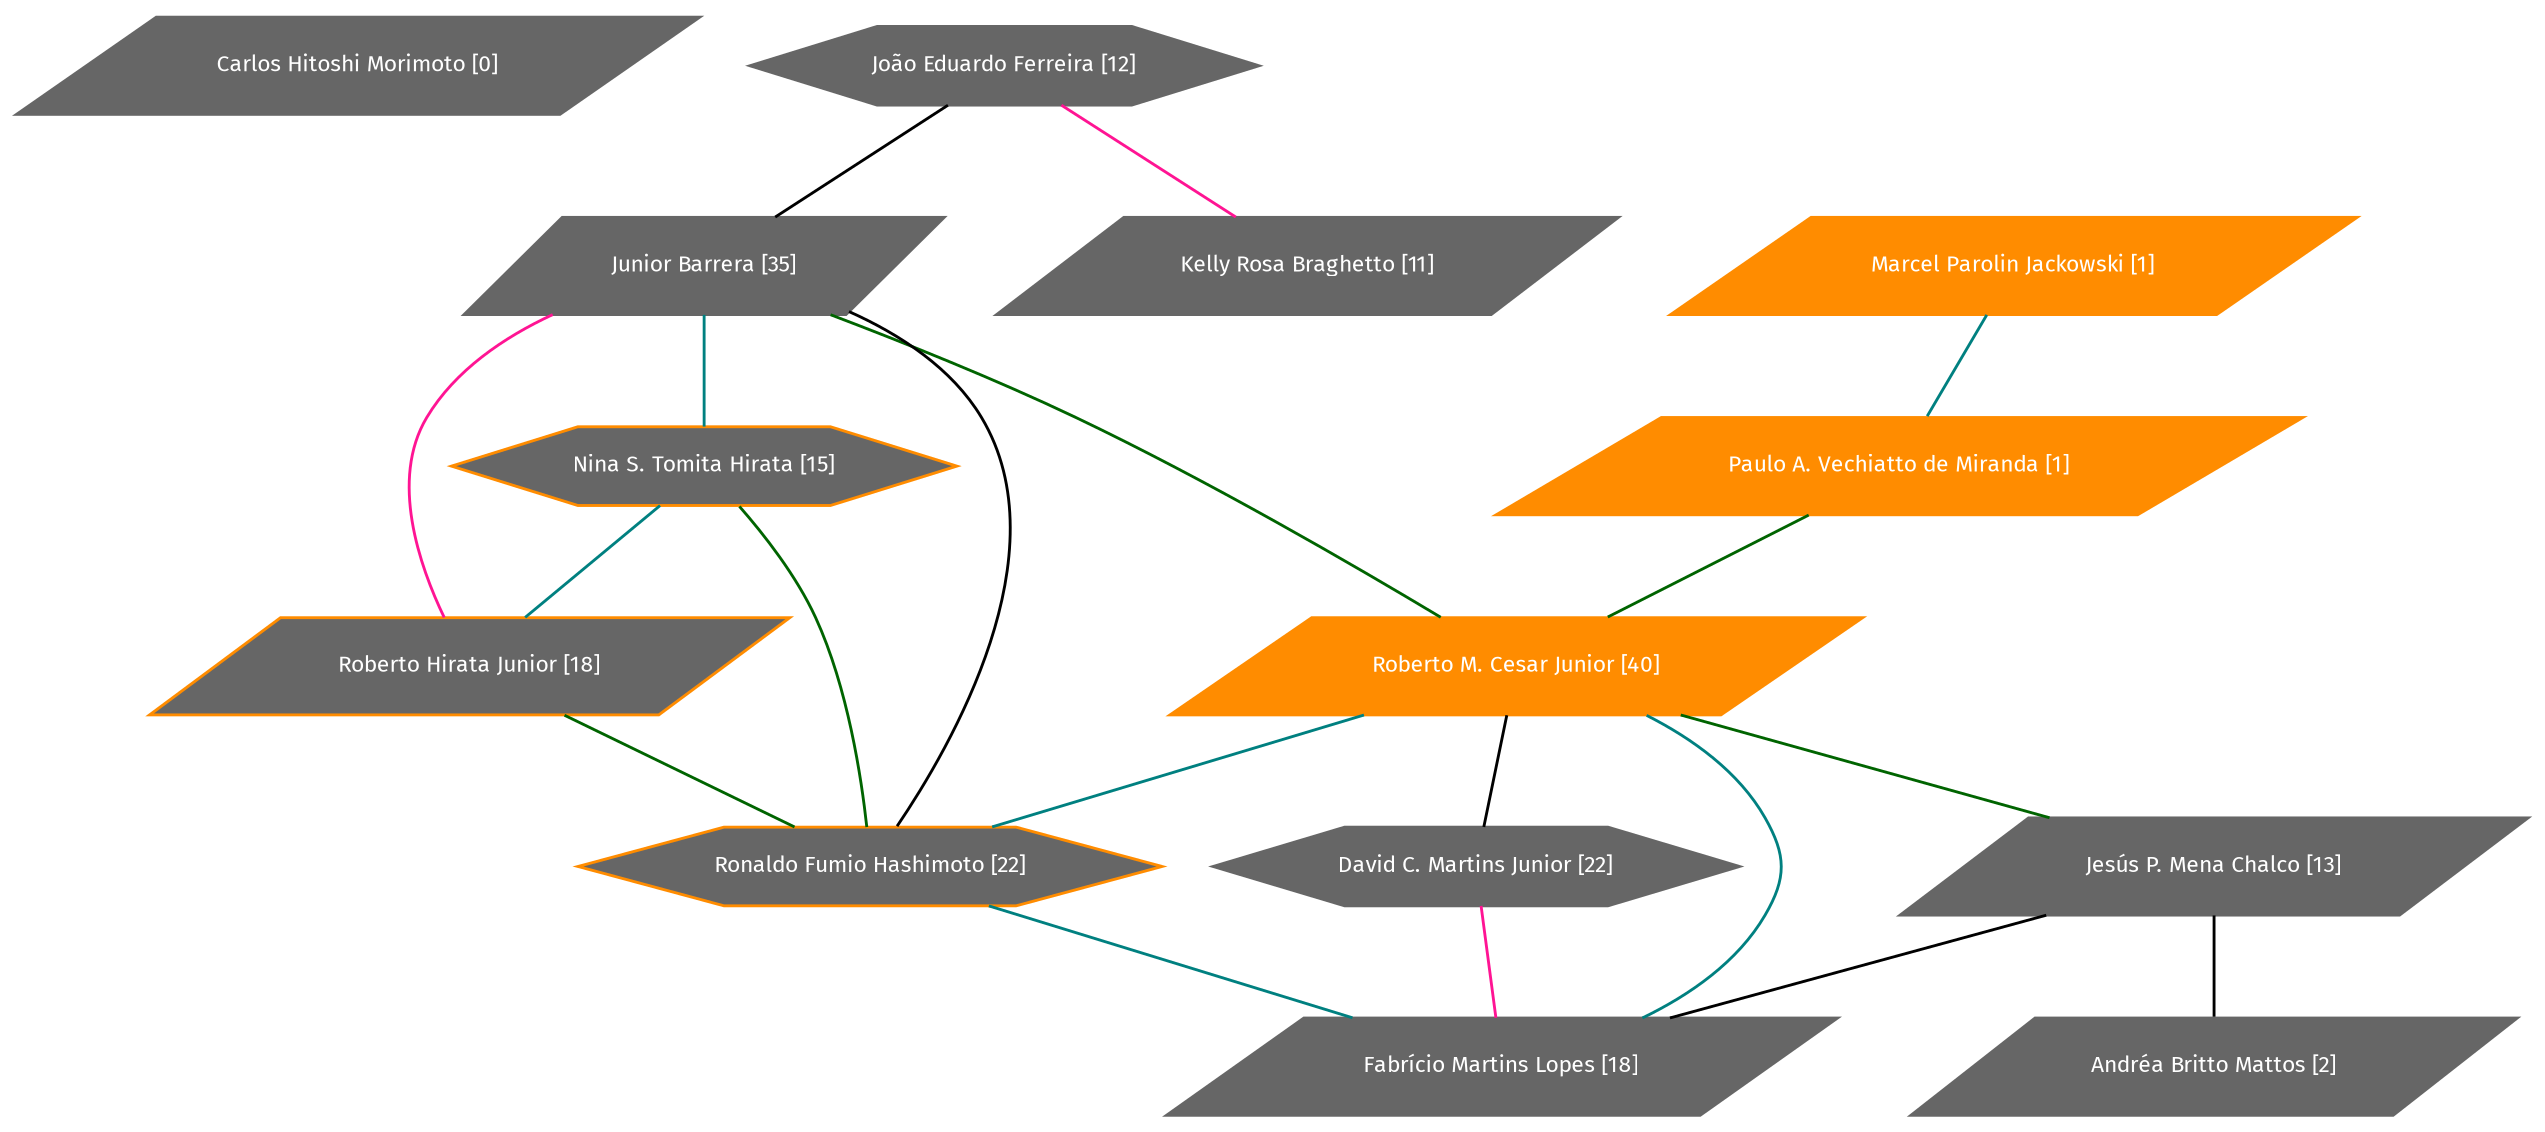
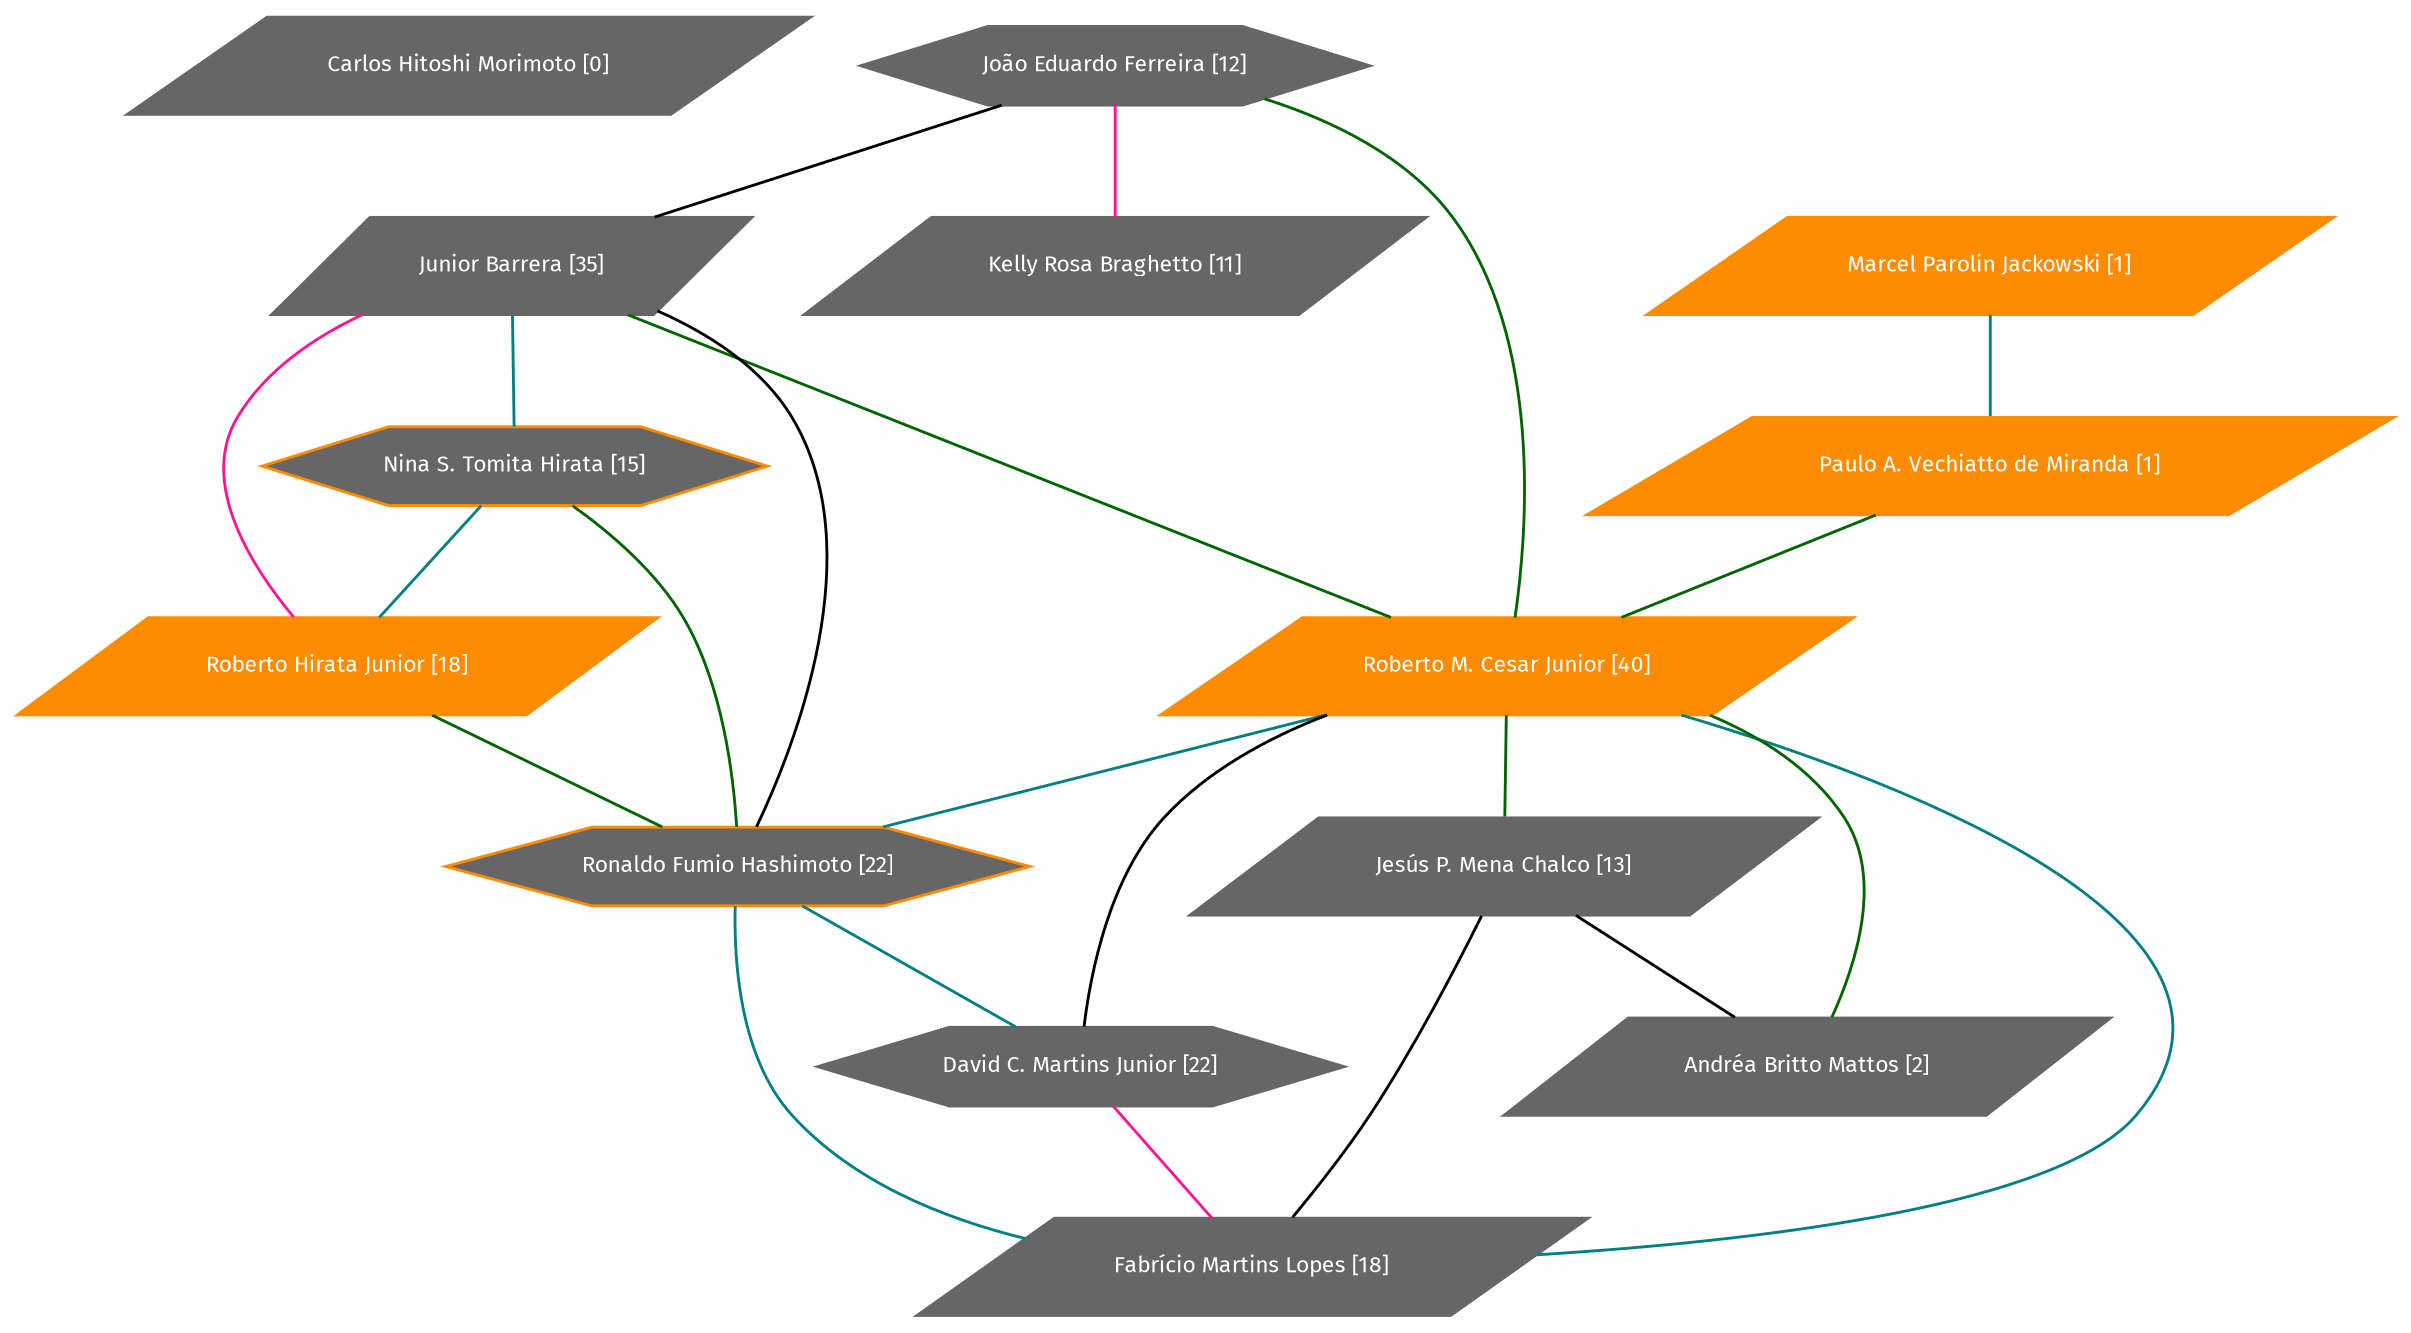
none -> (1495, 301)
(470, 666) -> (337, 666)
none -> (1852, 834)
none -> (909, 966)
